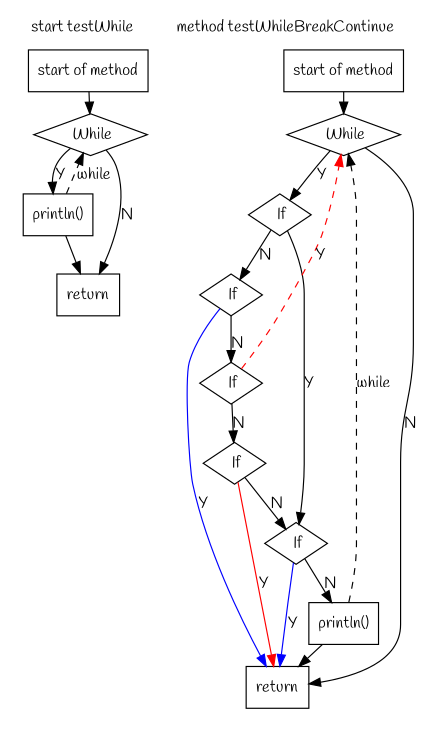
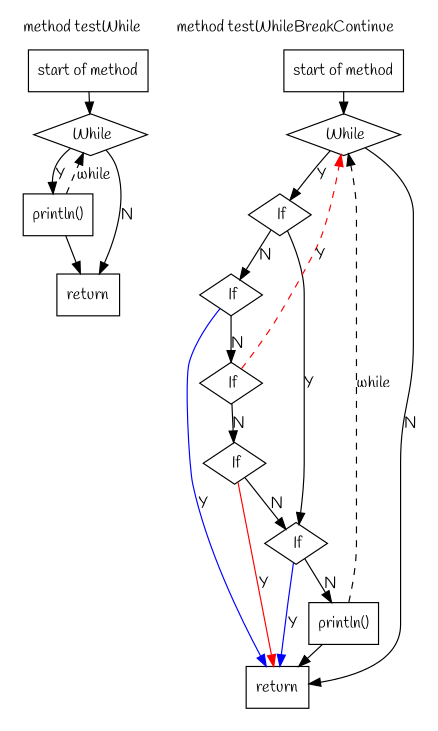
(82, 27) -> (82, 27)
